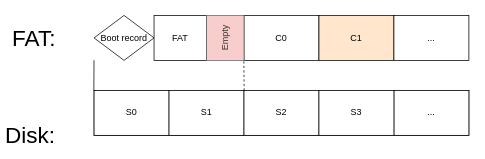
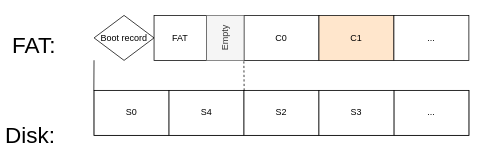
(34, 38) -> (34, 45)
(225, 38) -> (225, 38)
(207, 113) -> (207, 113)
